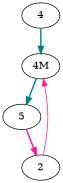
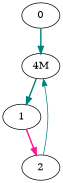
(41, 15) -> (41, 15)
(22, 117) -> (22, 117)
(48, 120) -> (48, 120)
